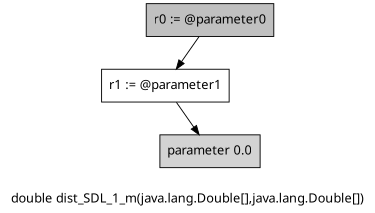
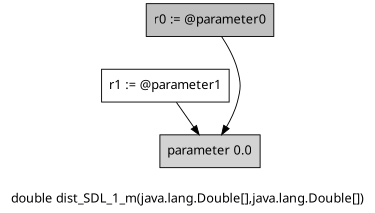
(190, 49) -> (240, 81)
